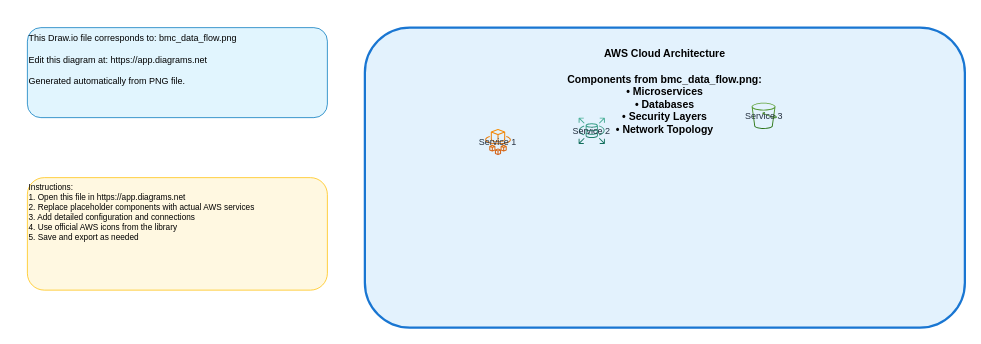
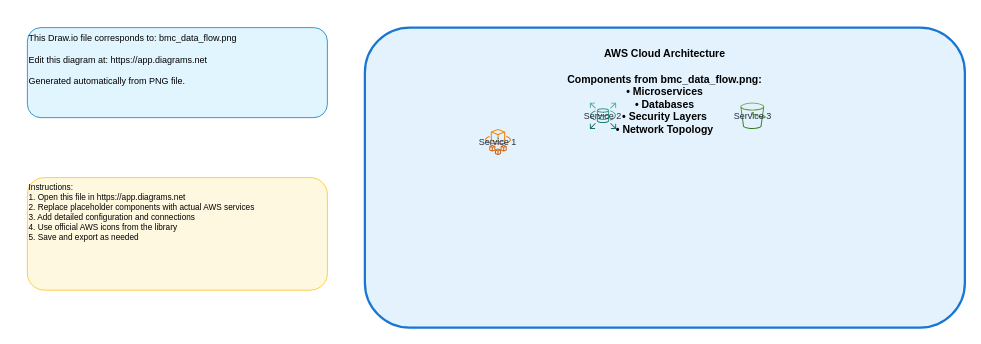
(764, 116) -> (753, 116)
(592, 131) -> (603, 116)
